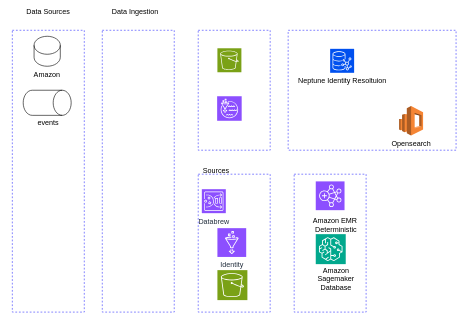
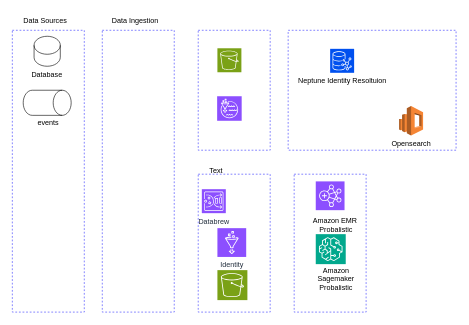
(48, 12) -> (45, 21)
(135, 12) -> (135, 21)
(47, 75) -> (47, 75)
(216, 171) -> (216, 171)
(336, 225) -> (336, 225)
(336, 279) -> (336, 279)
